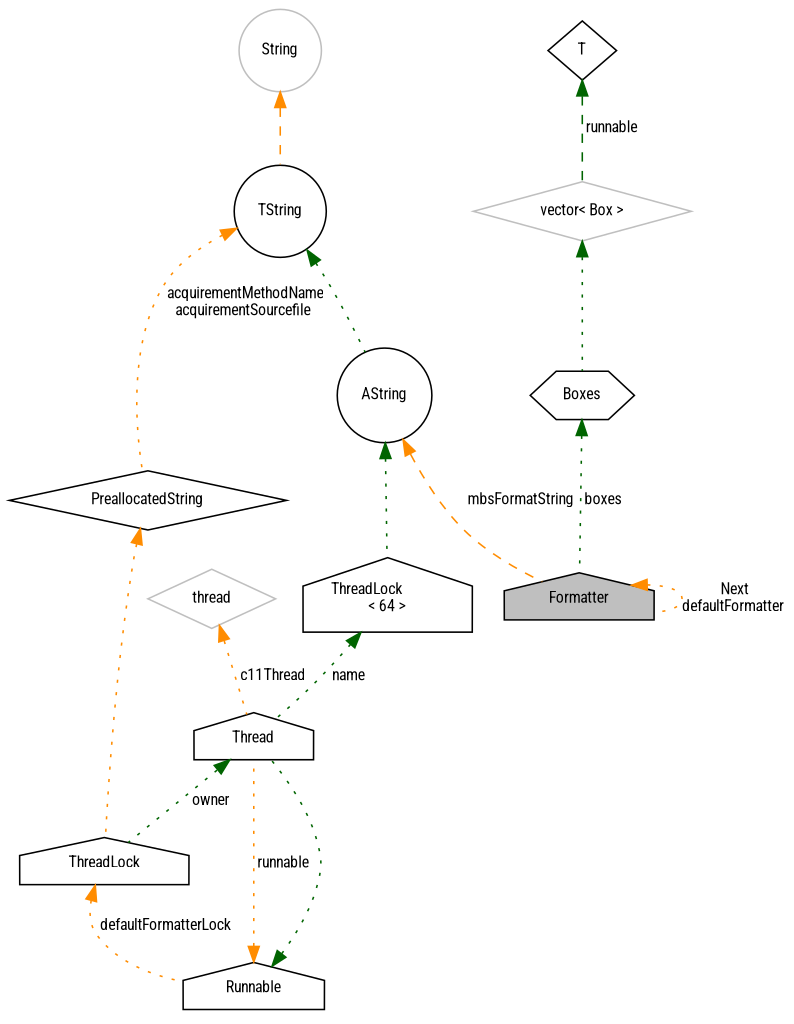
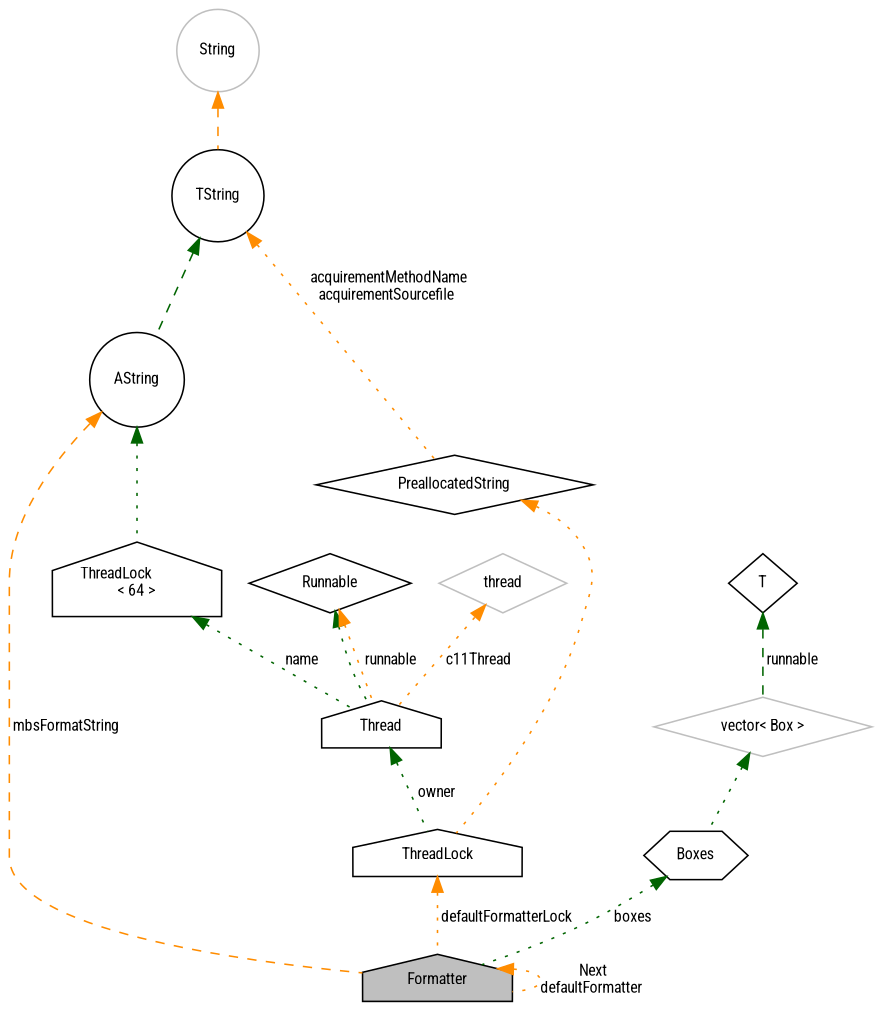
(342, 307) -> (175, 294)
(120, 957) -> (438, 923)
(254, 988) -> (330, 583)
